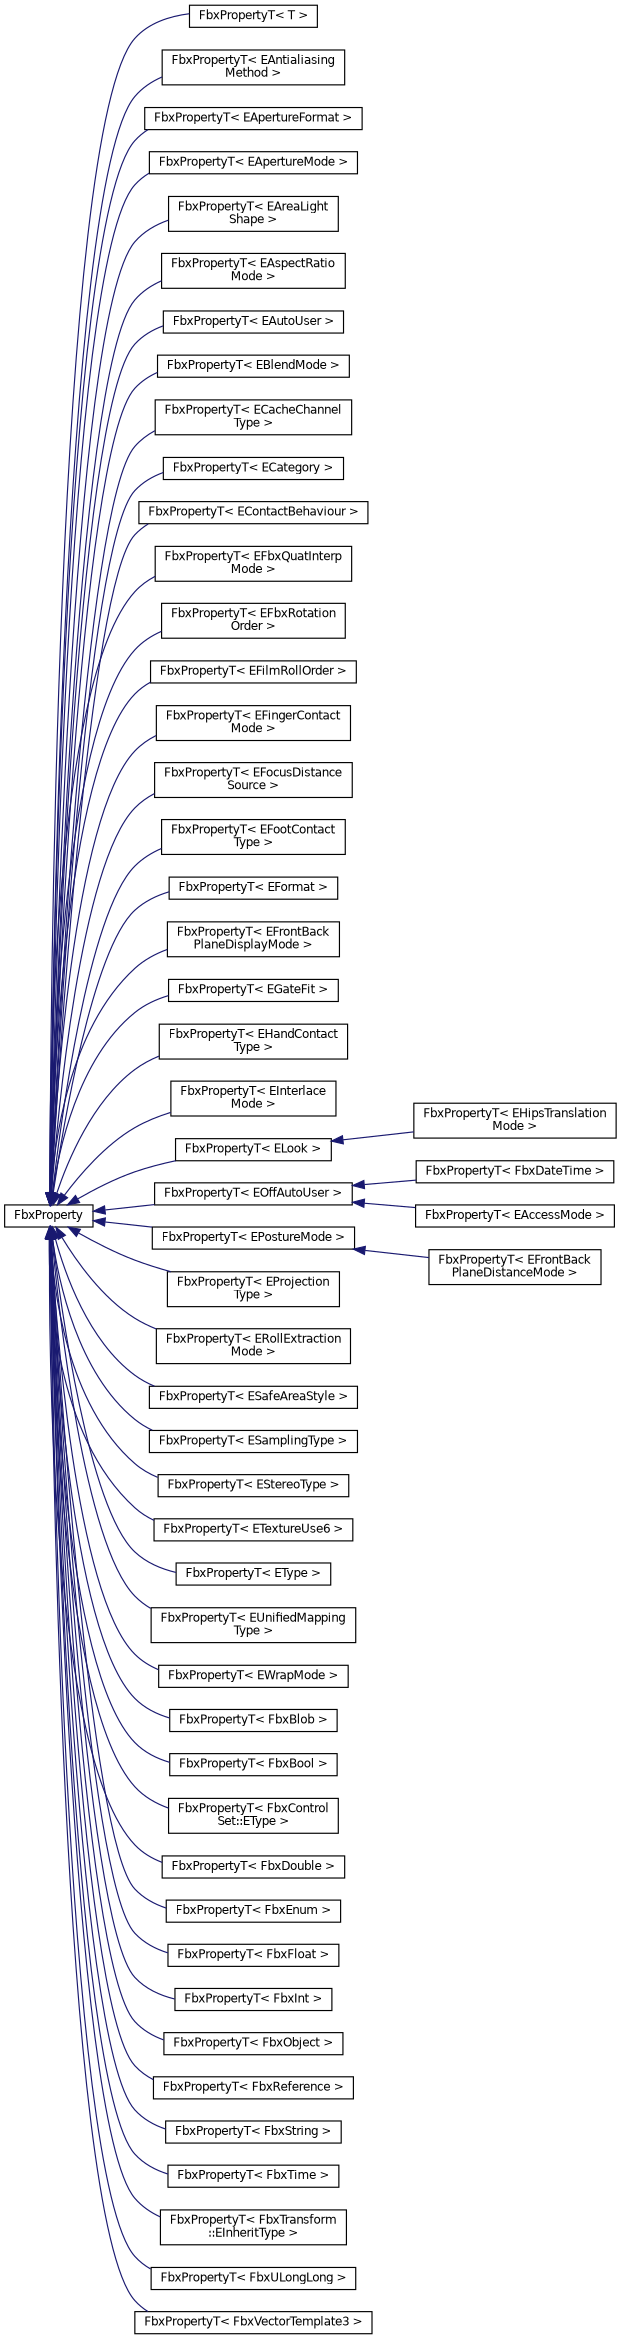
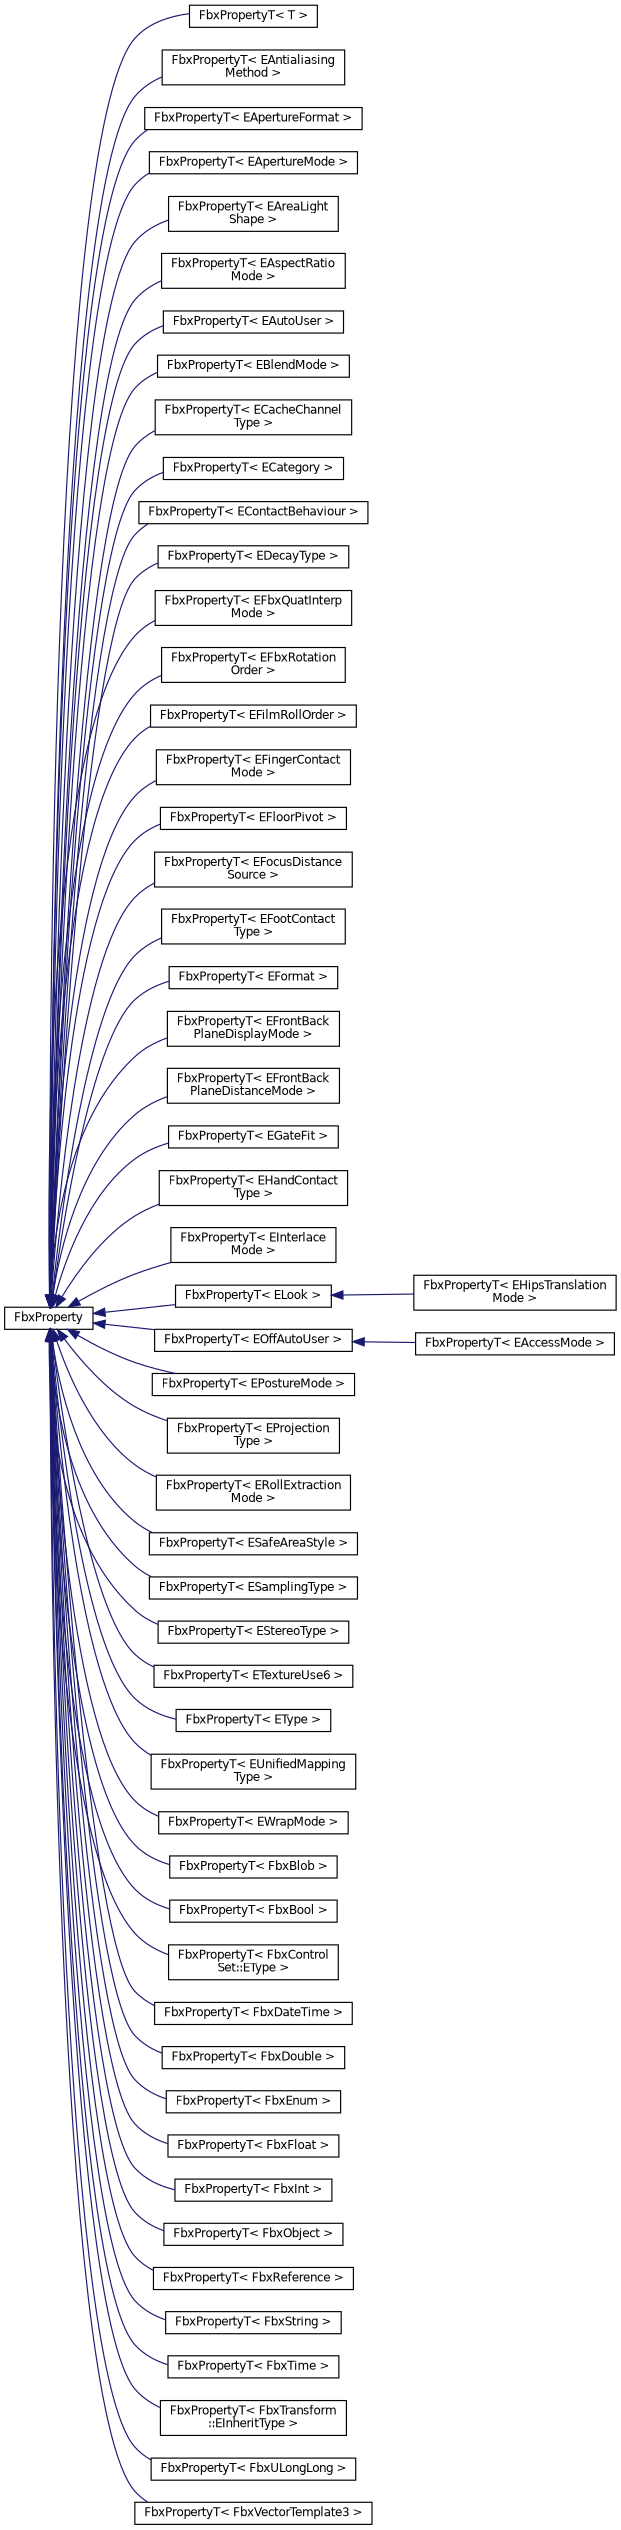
none -> (253, 557)
none -> (253, 818)
(390, 1182) -> (78, 1681)
(397, 1254) -> (87, 1181)
